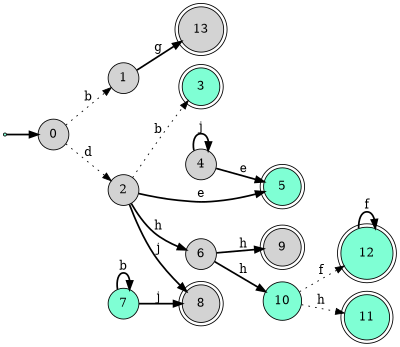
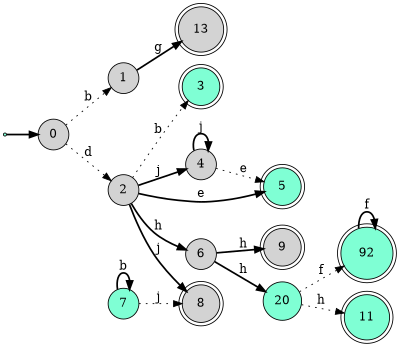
(236, 174) -> (236, 174)
none -> (158, 179)
(367, 253) -> (367, 253)
(282, 301) -> (282, 301)
(156, 304) -> (156, 304)
